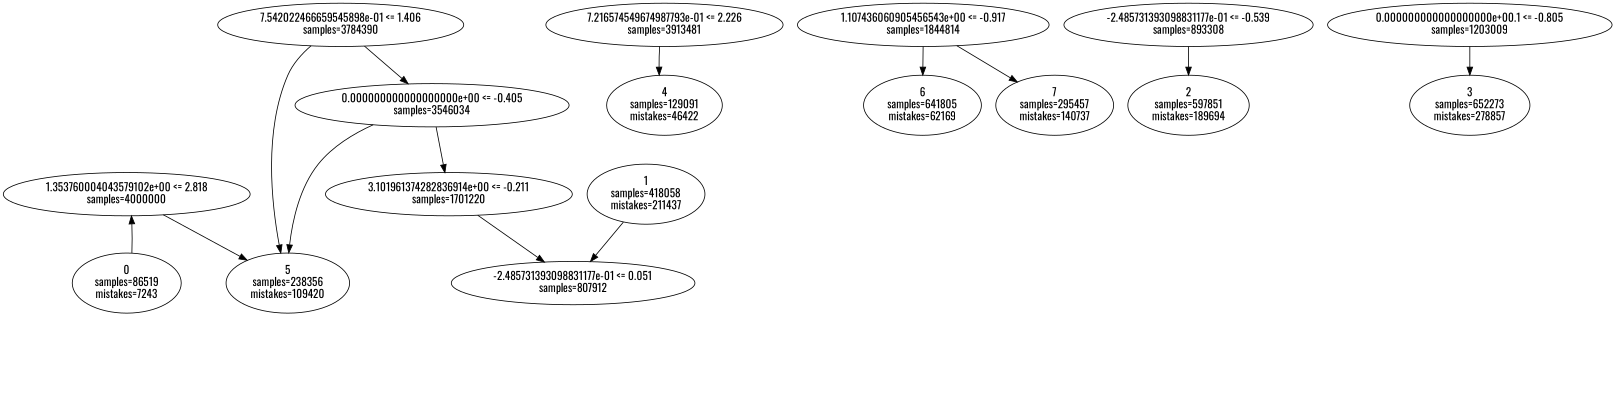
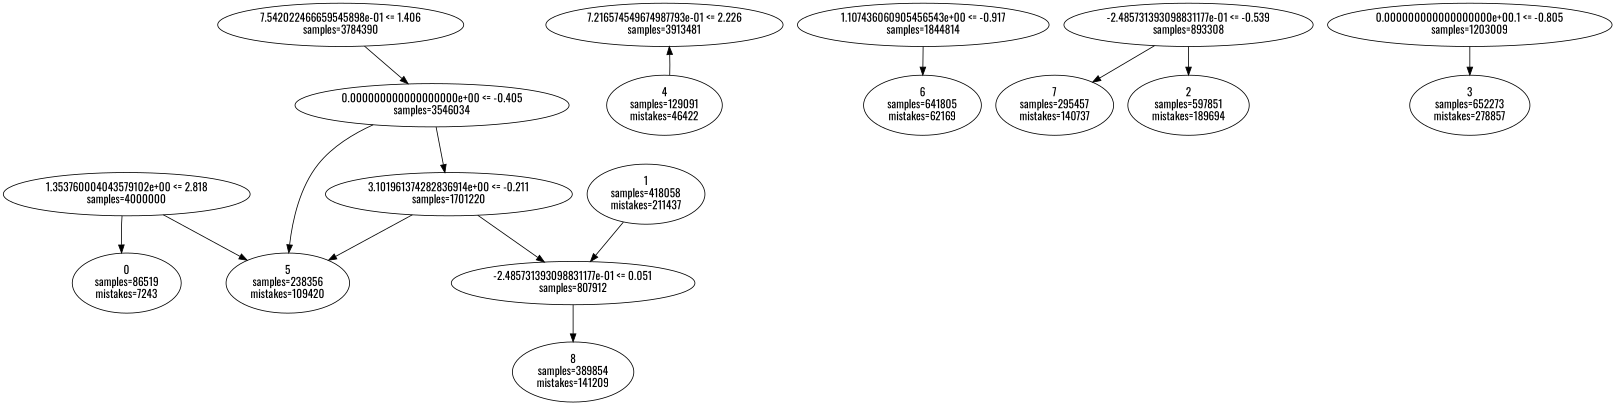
(659, 57) -> (670, 65)
(984, 62) -> (1127, 62)
(273, 141) -> (374, 236)
(132, 239) -> (121, 230)
none -> (573, 372)
